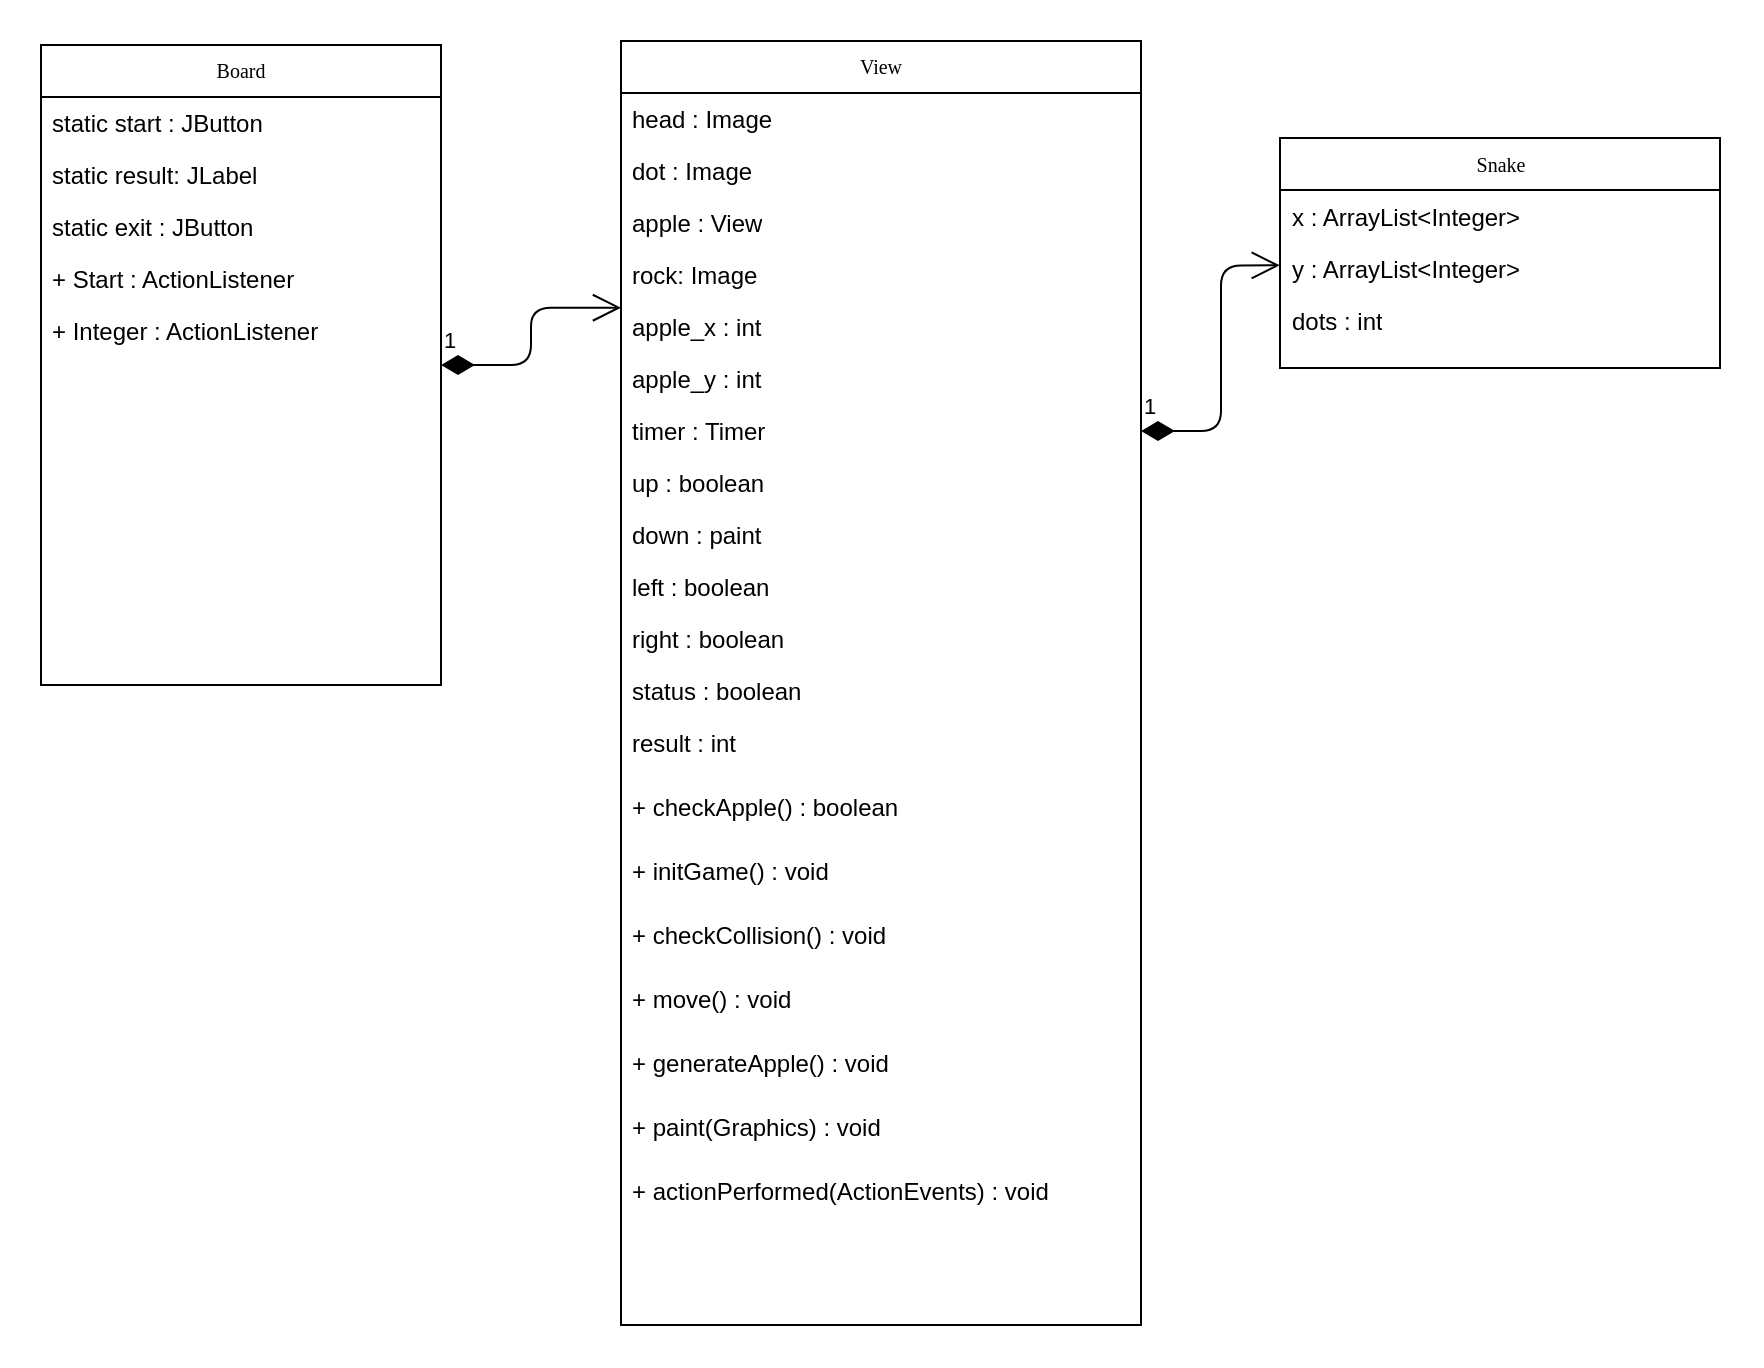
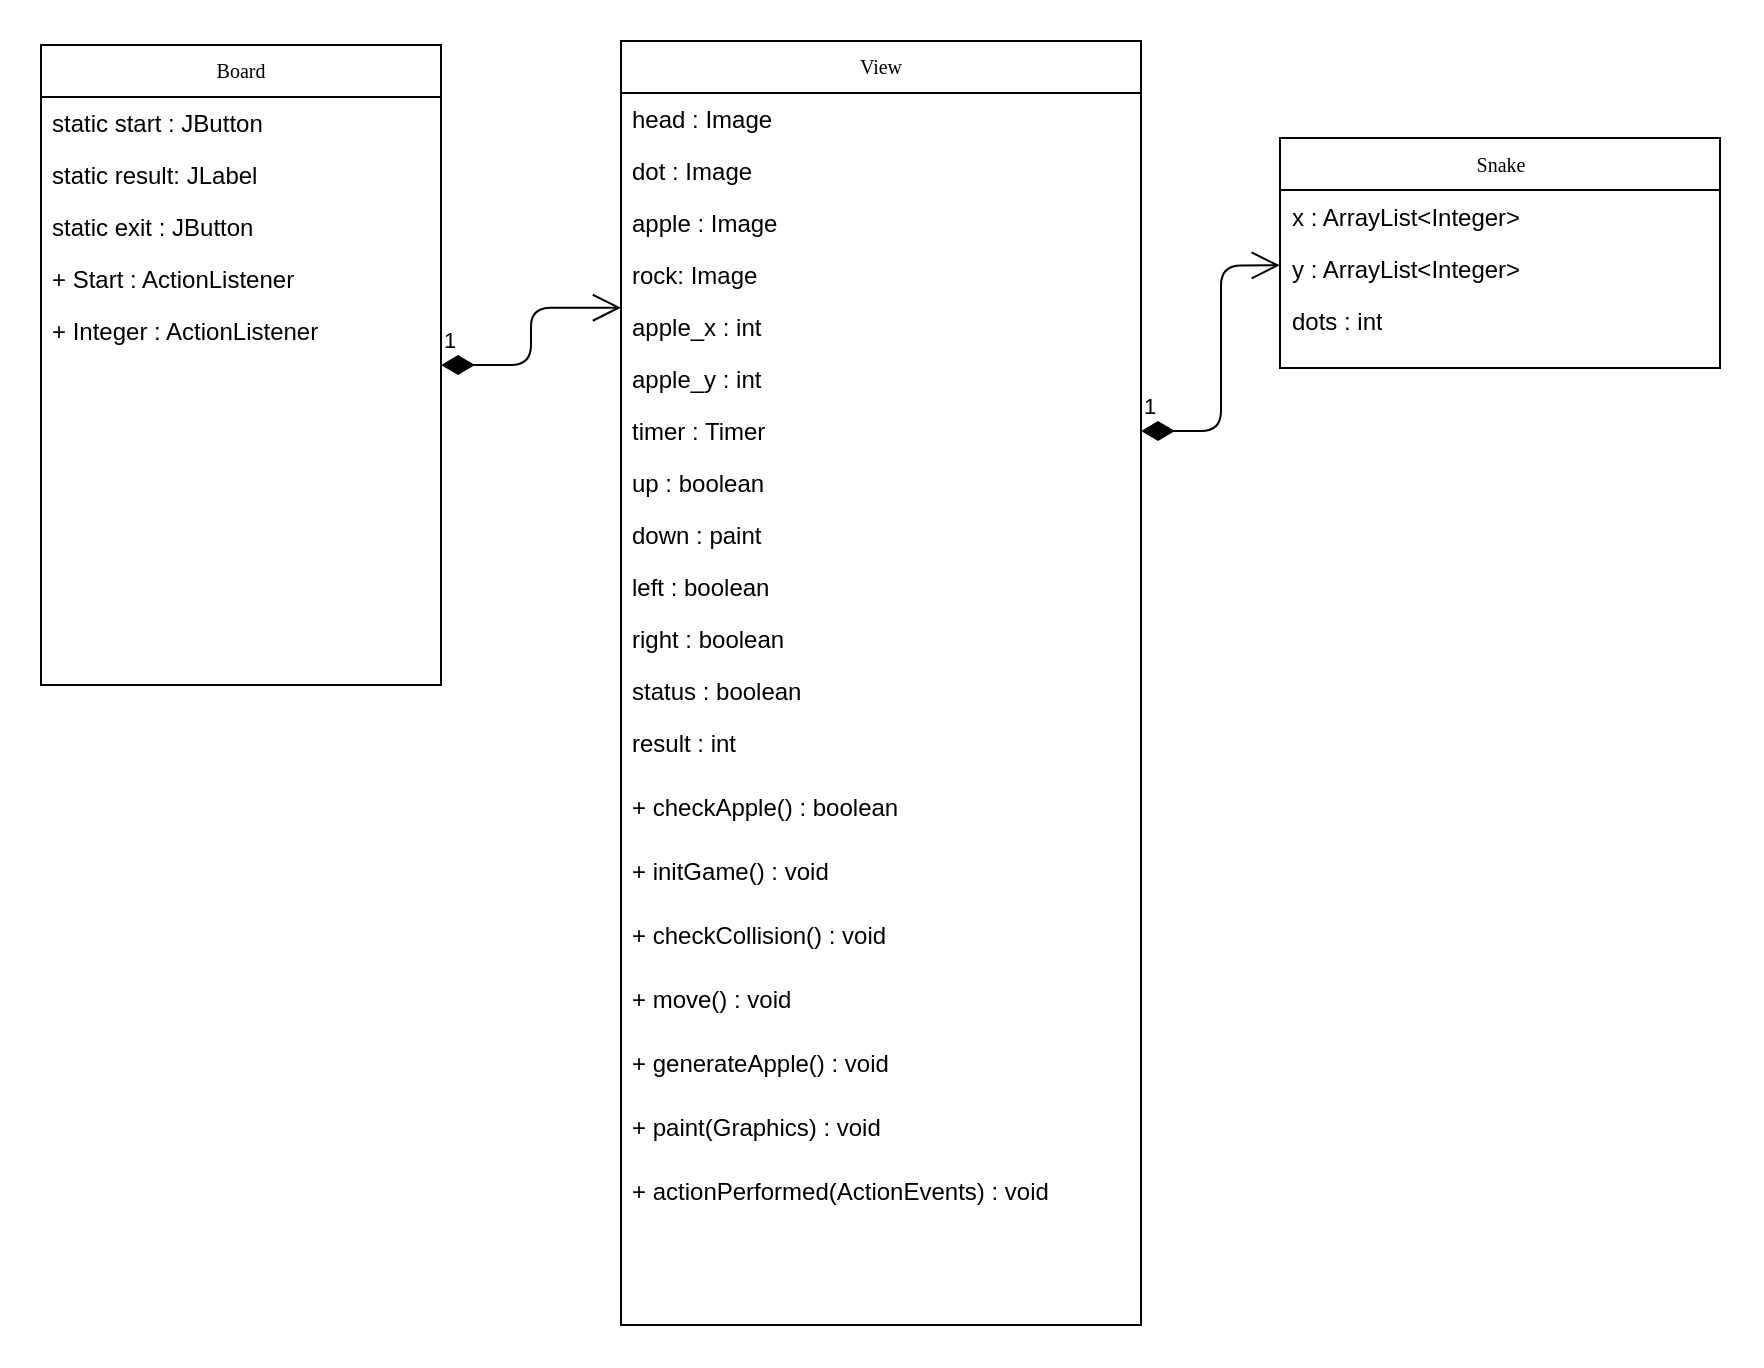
(698, 225) -> (708, 225)
